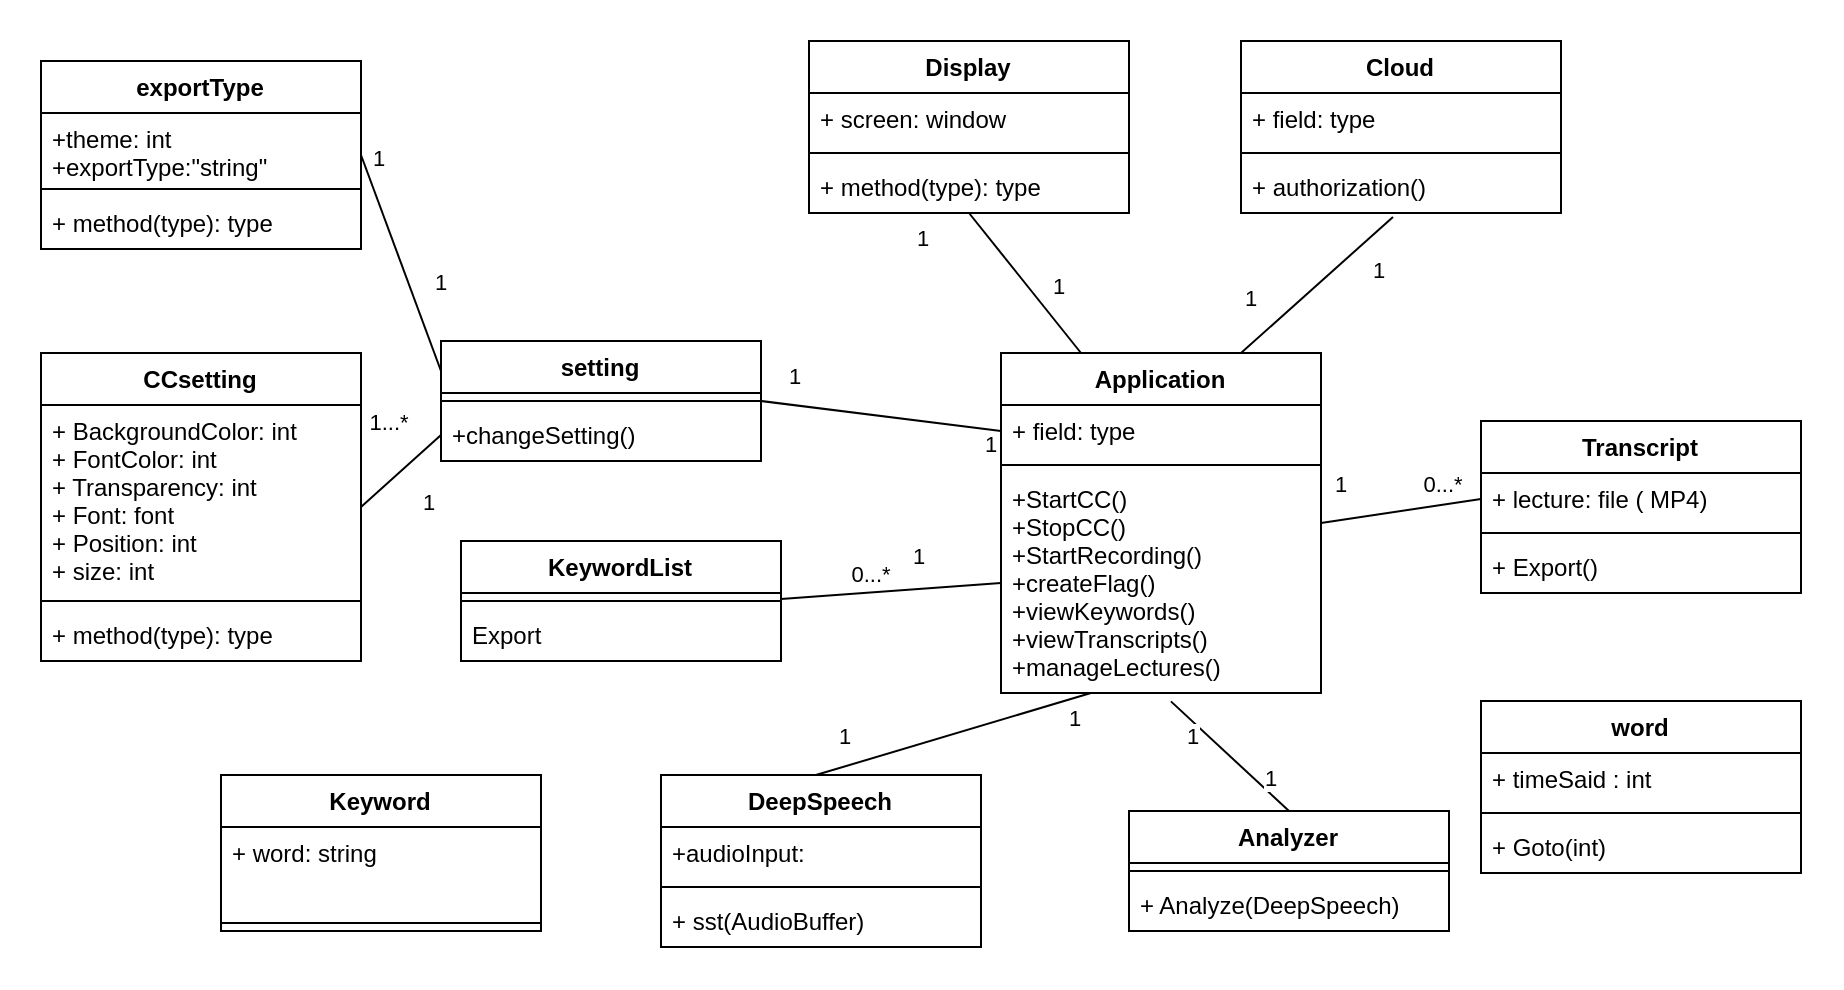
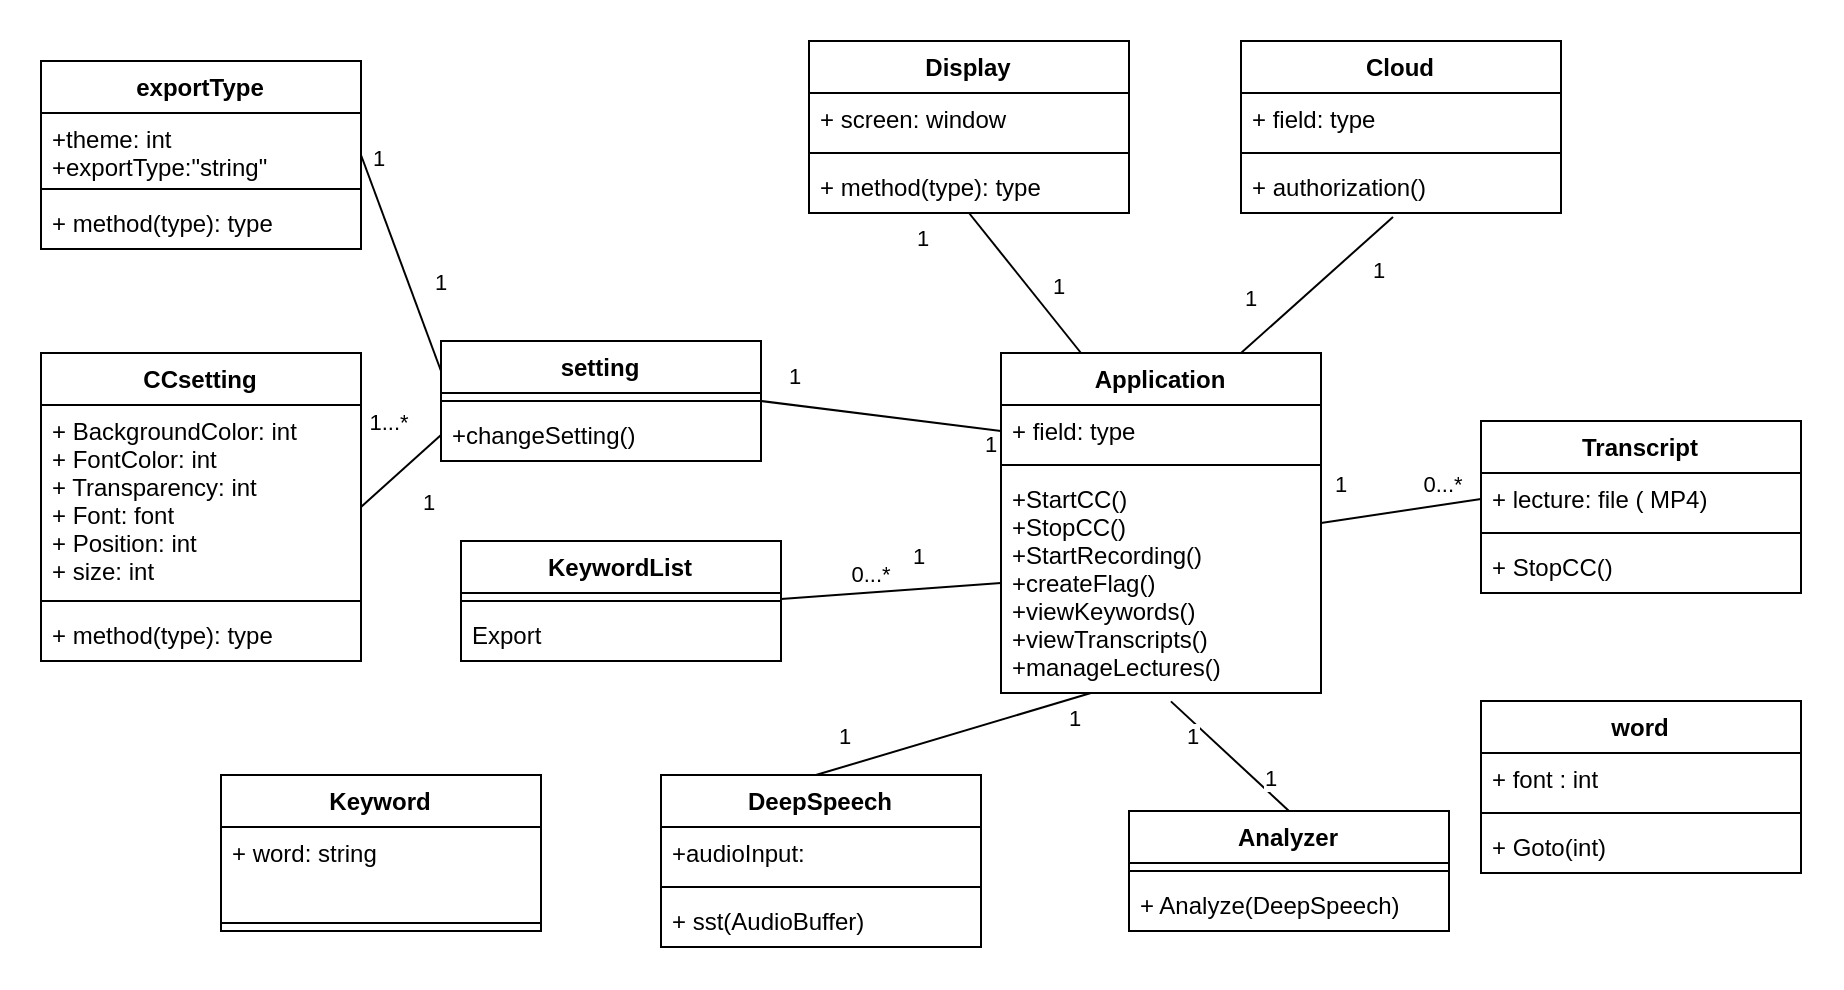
(1556, 568) -> (1556, 568)
(1578, 780) -> (1557, 780)
